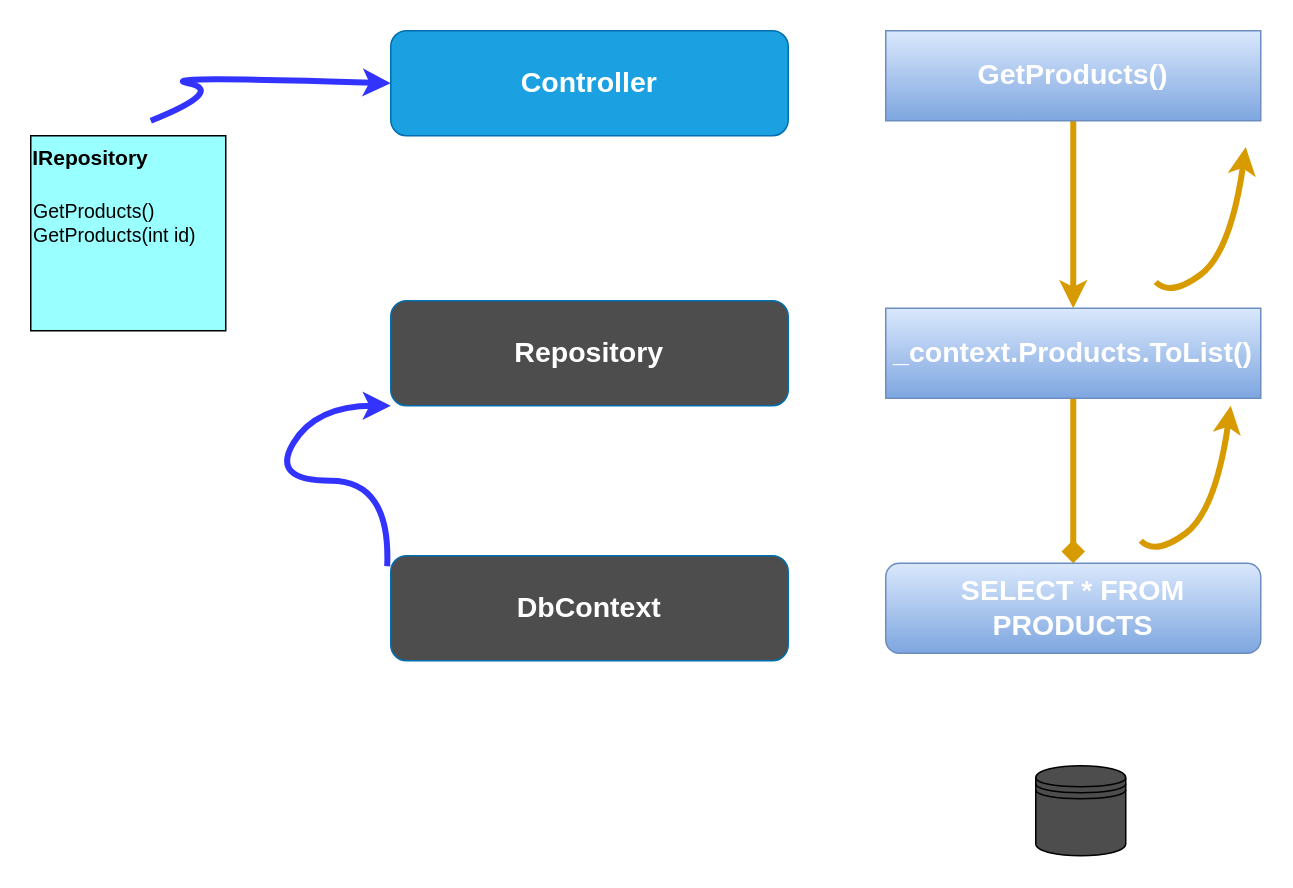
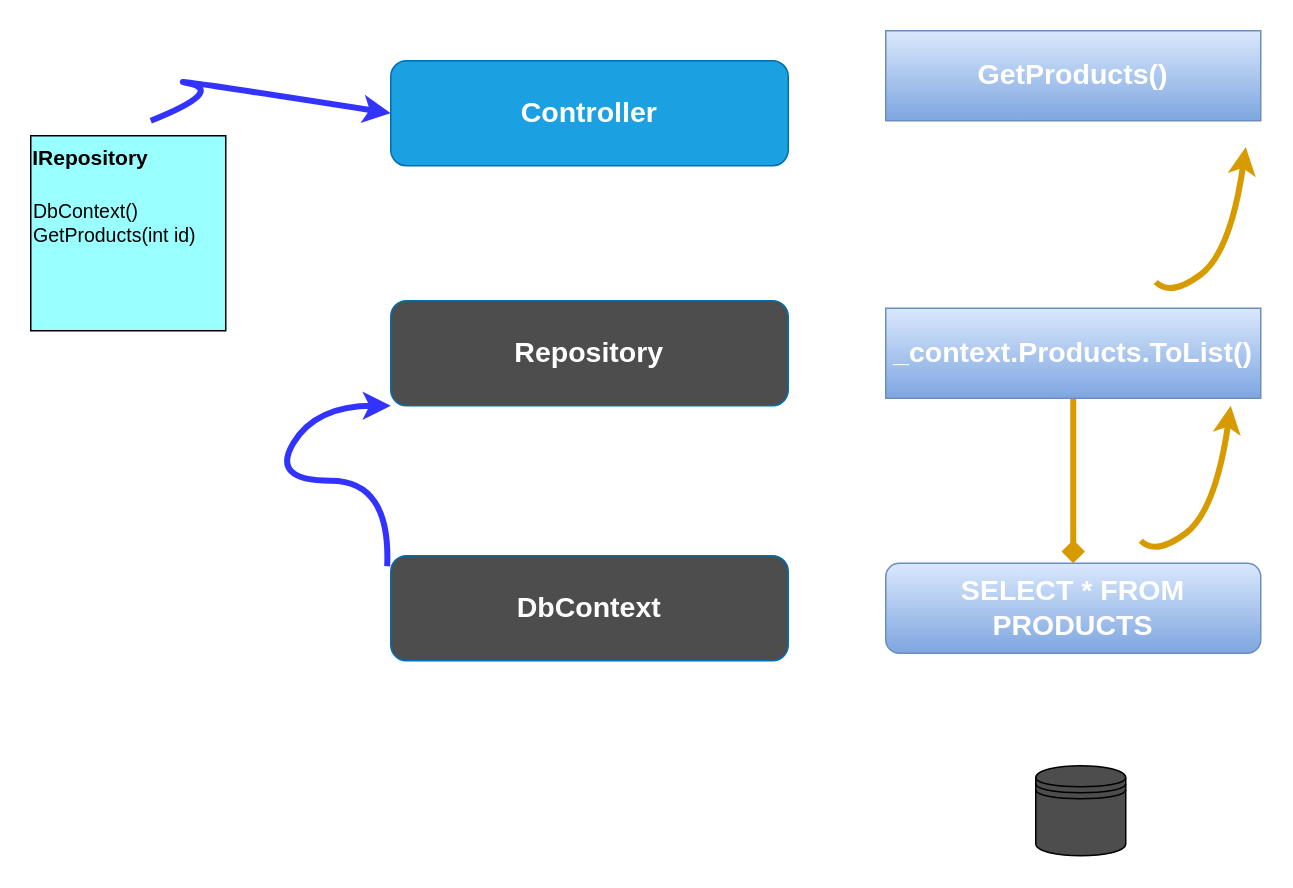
(590, 83) -> (590, 113)
(1073, 205) -> none
(122, 223) -> (122, 223)
